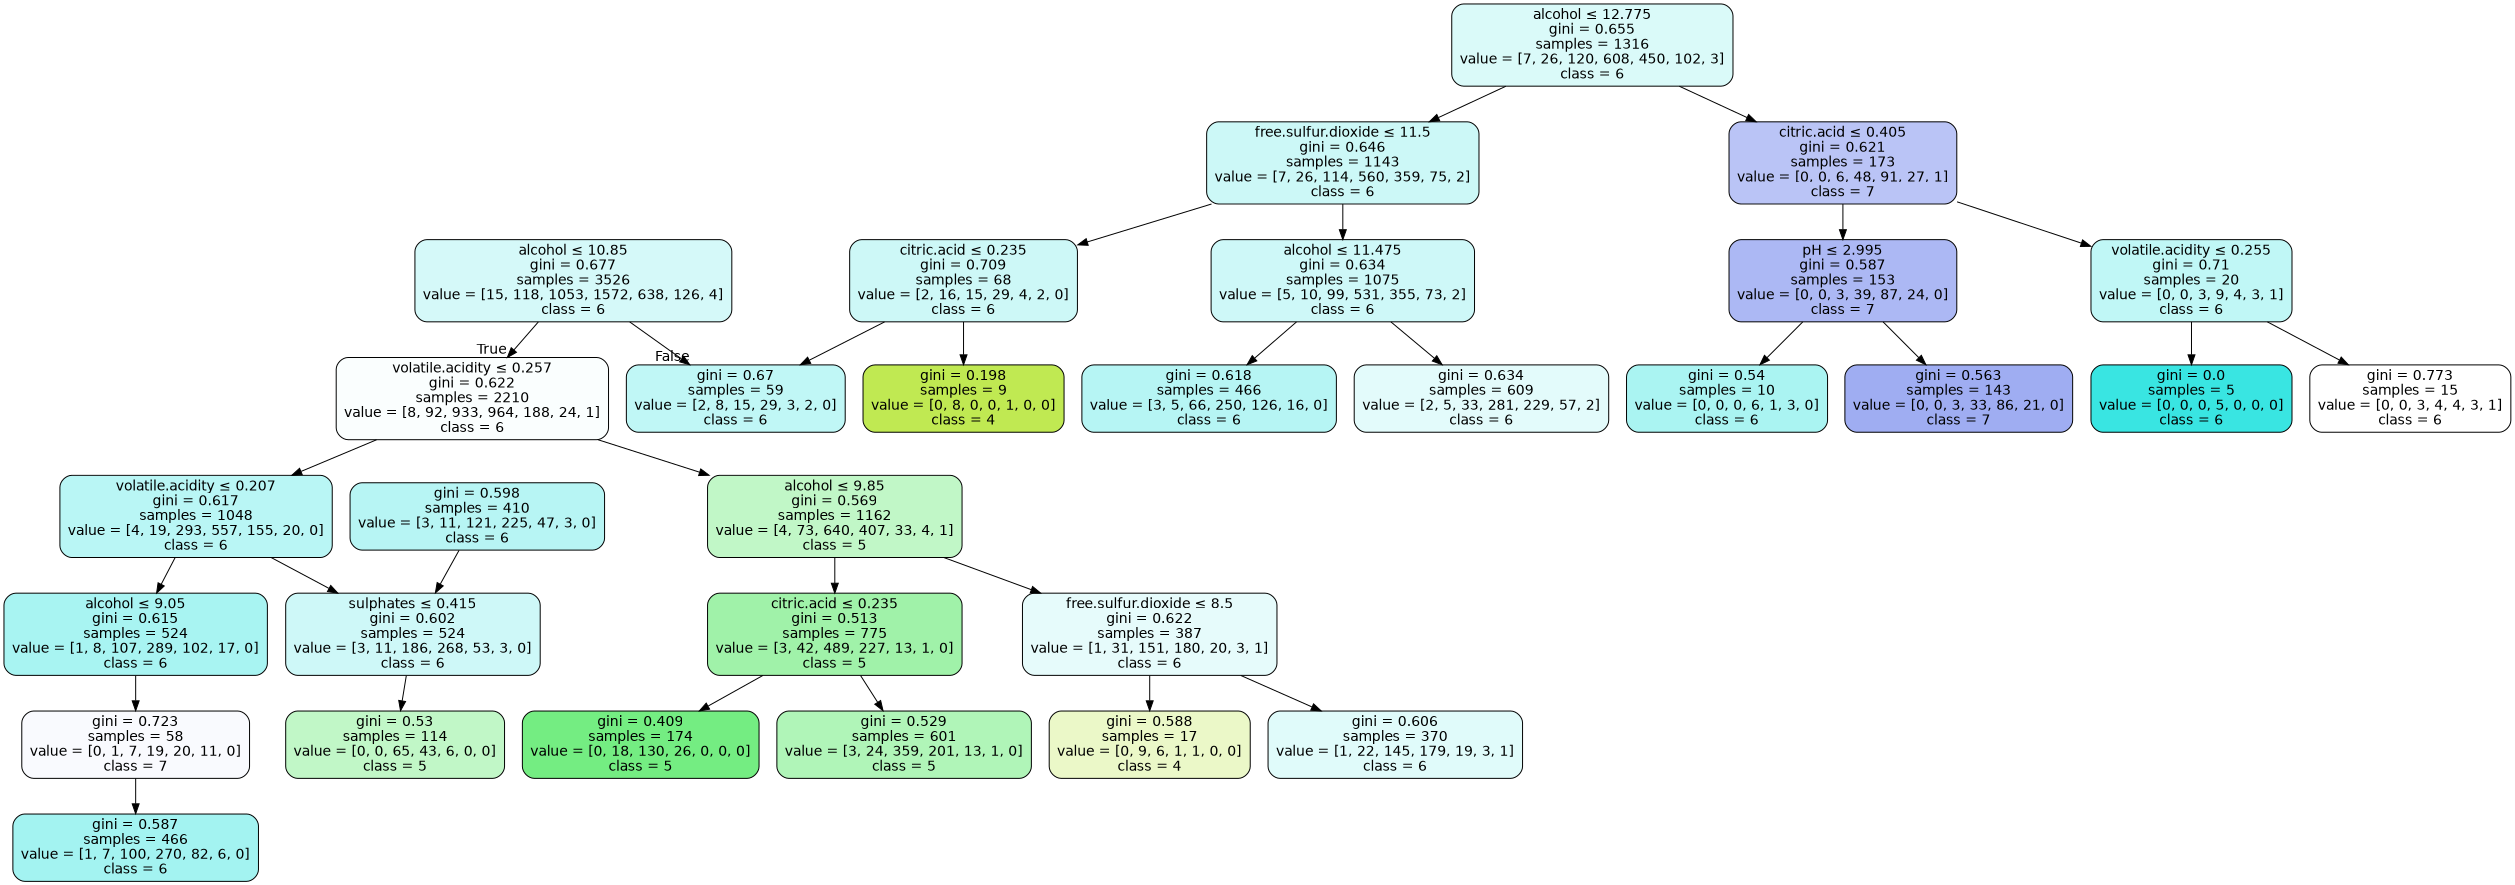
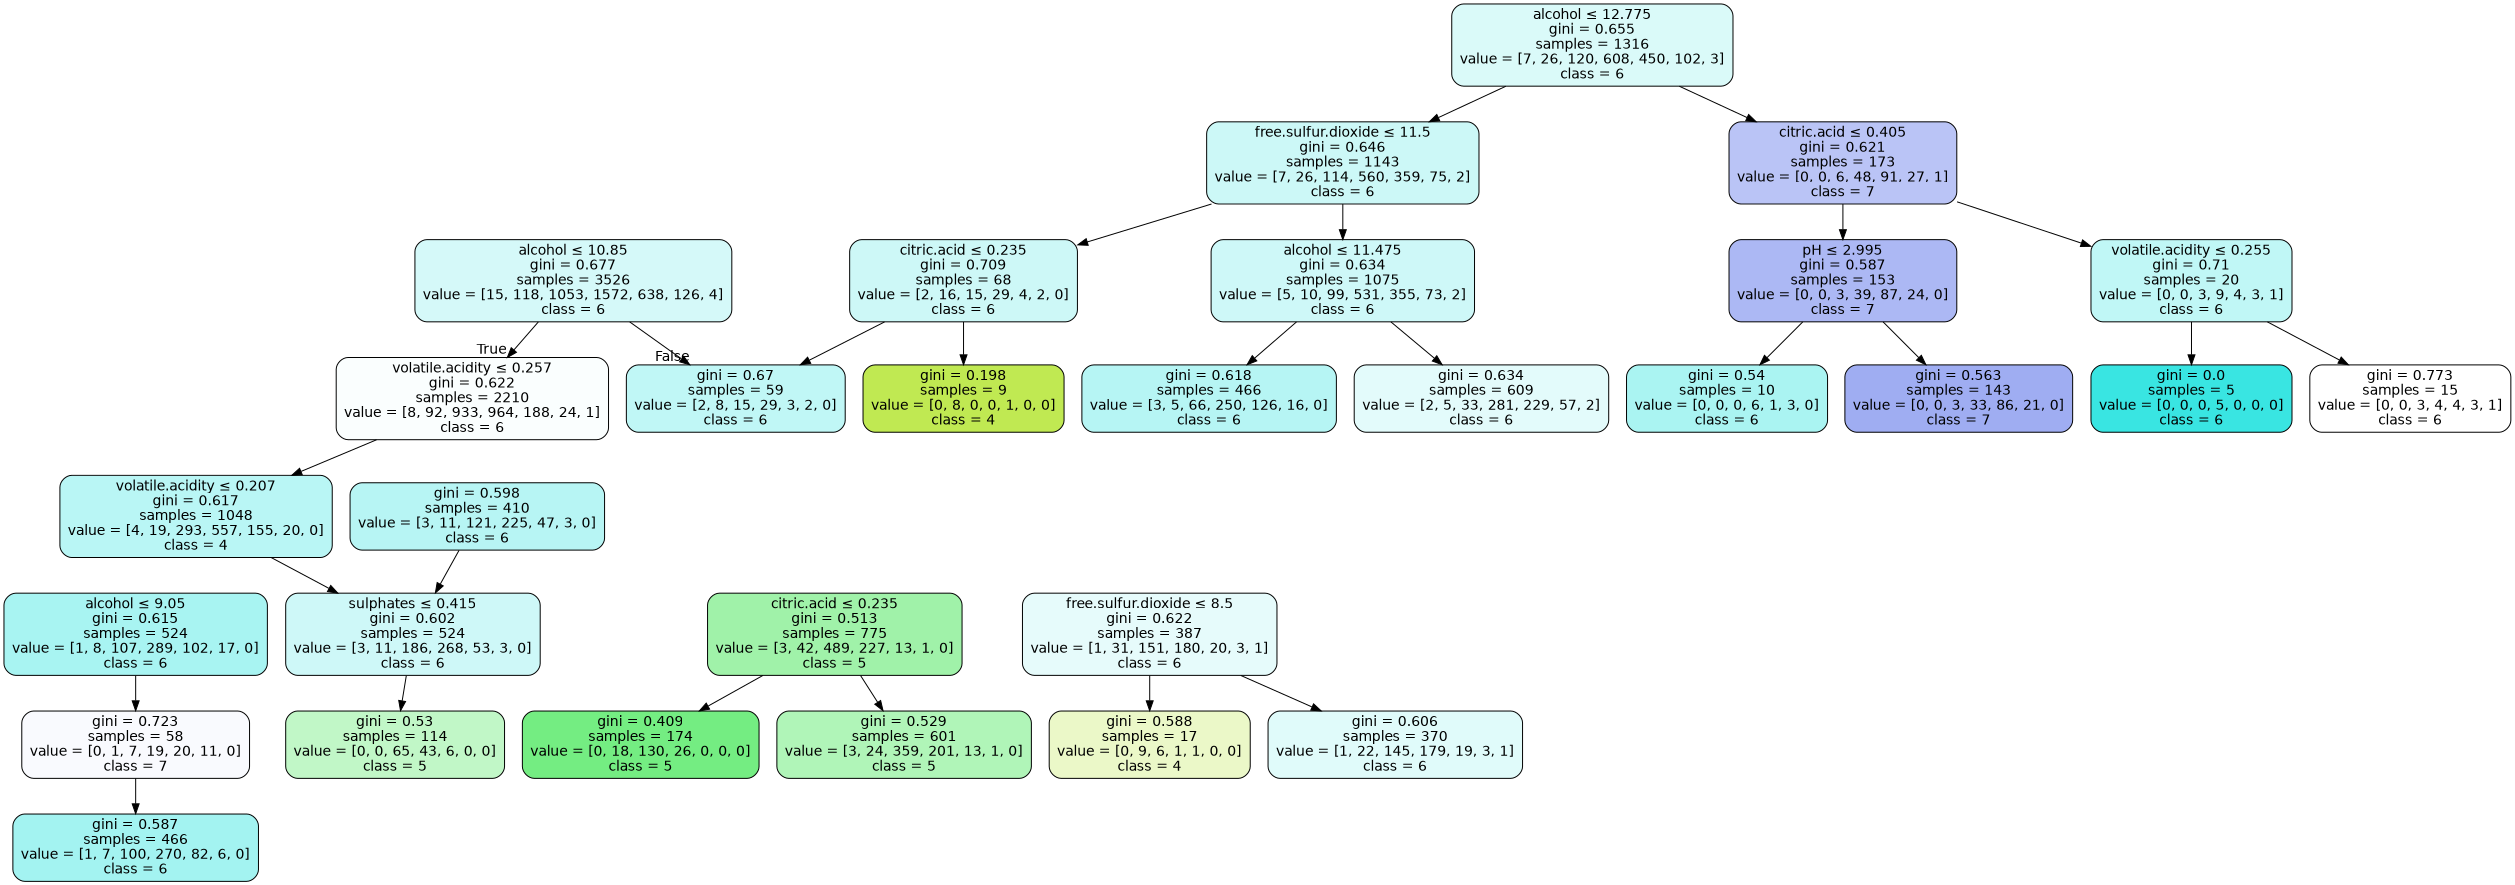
(835, 516) -> none
(196, 546) -> (196, 546)
(168, 571) -> none
